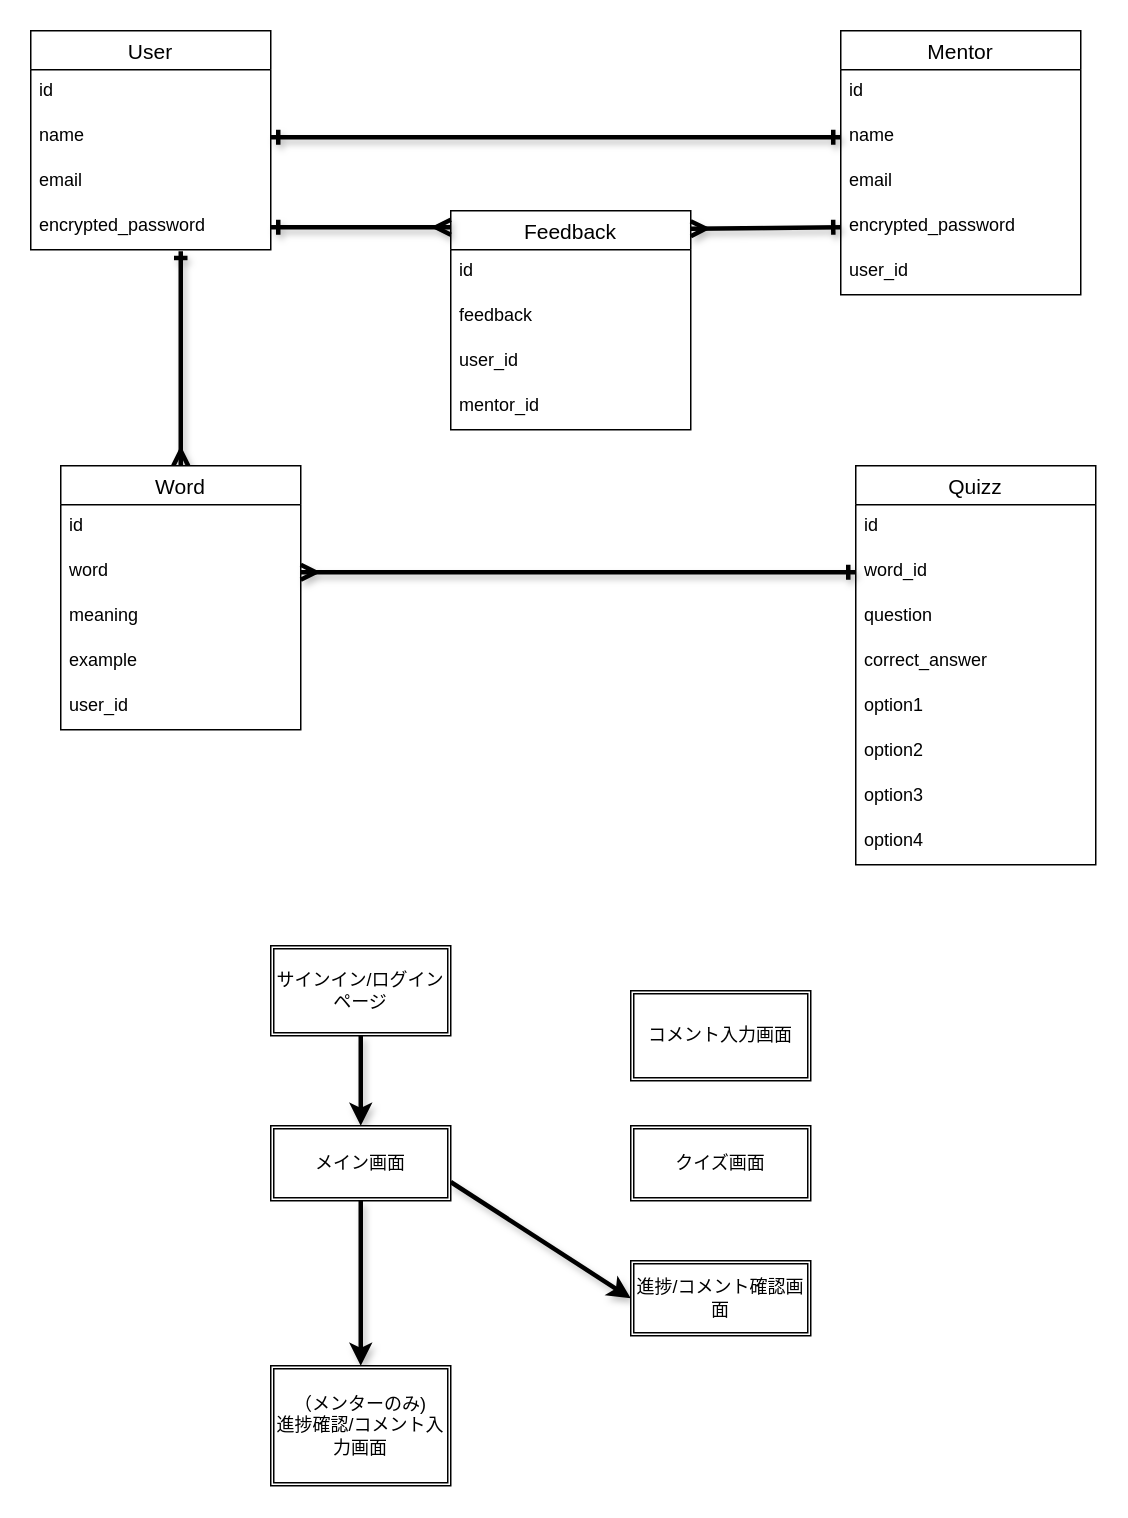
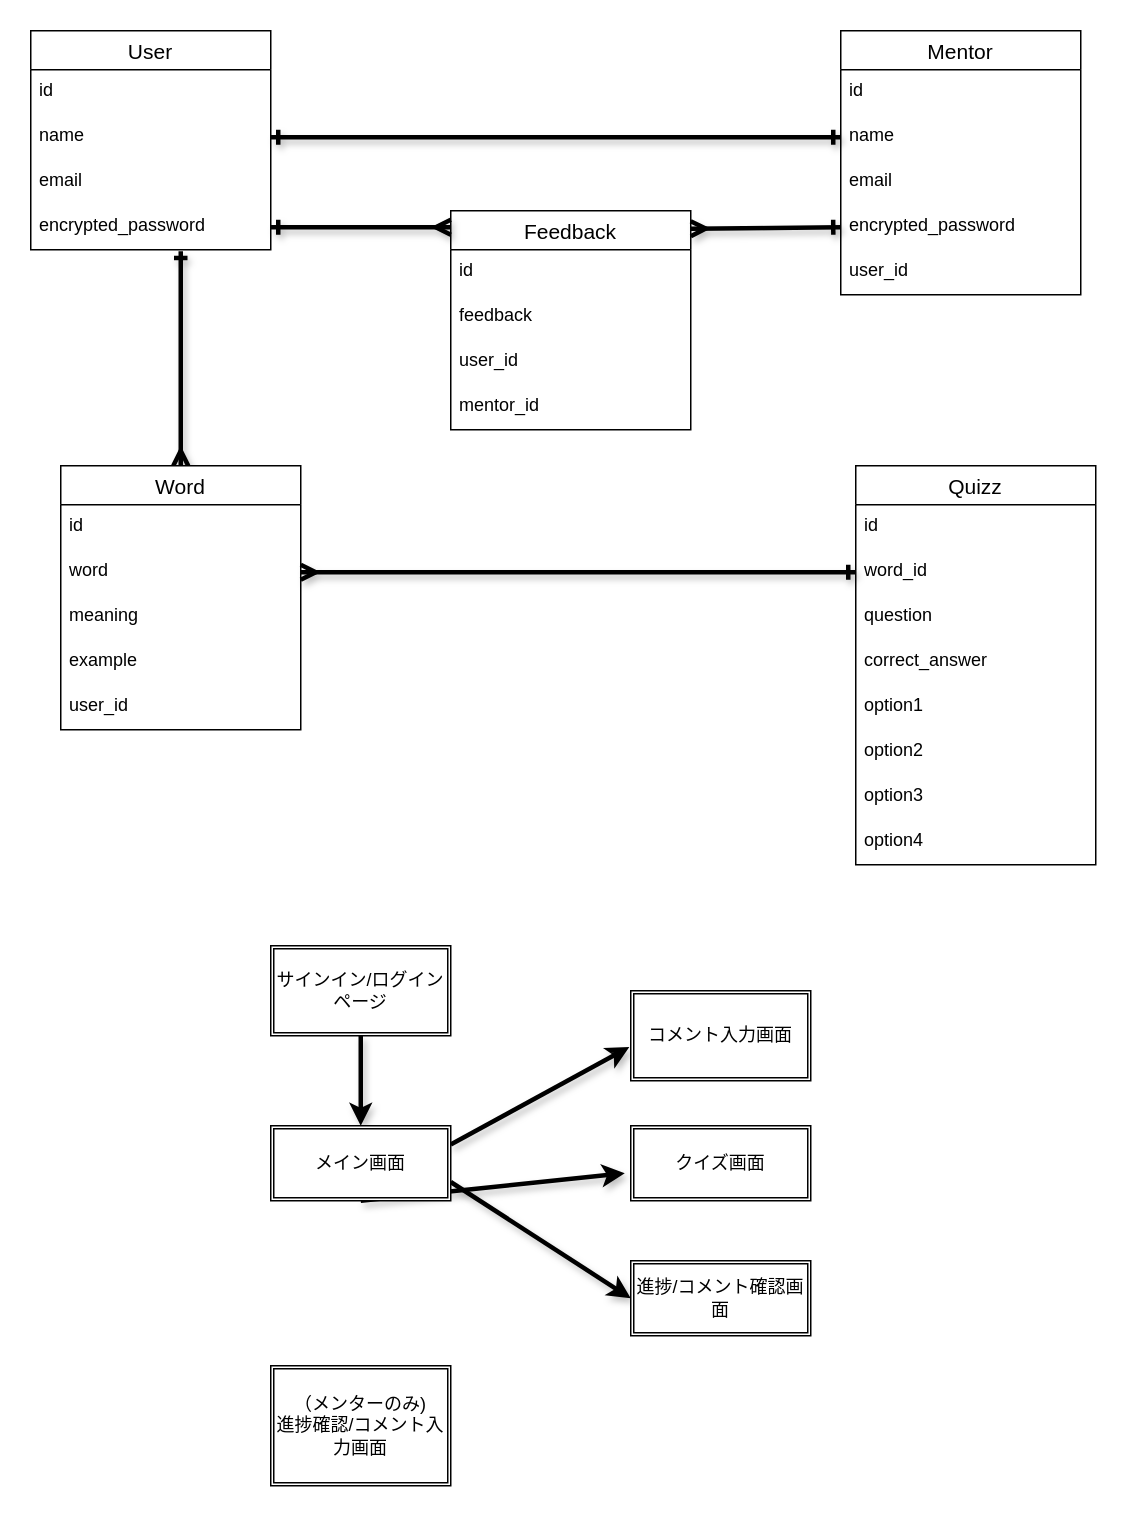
none -> (533, 1099)
(361, 1275) -> (538, 1182)
